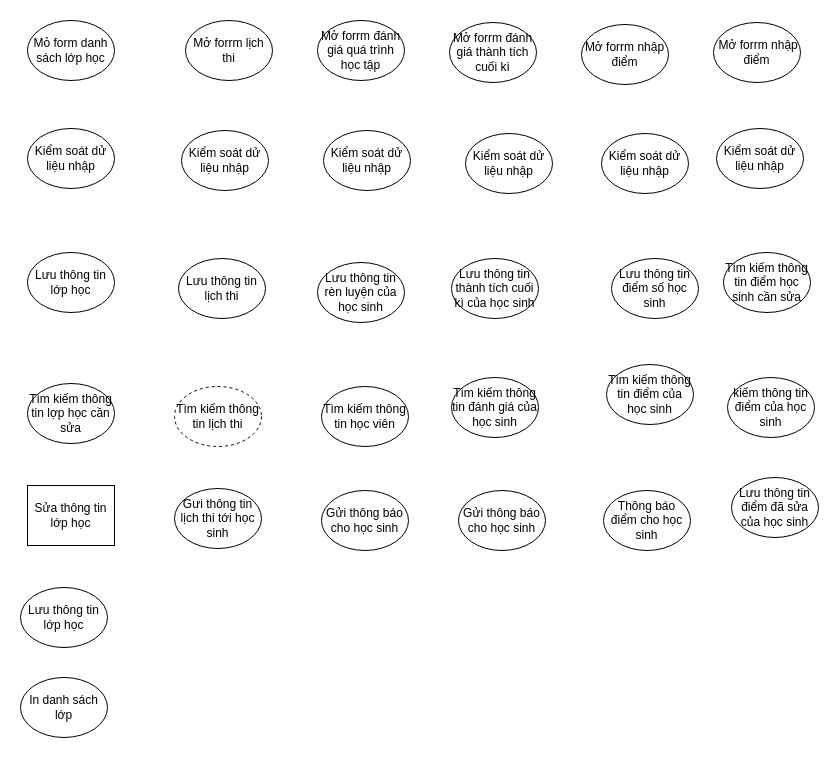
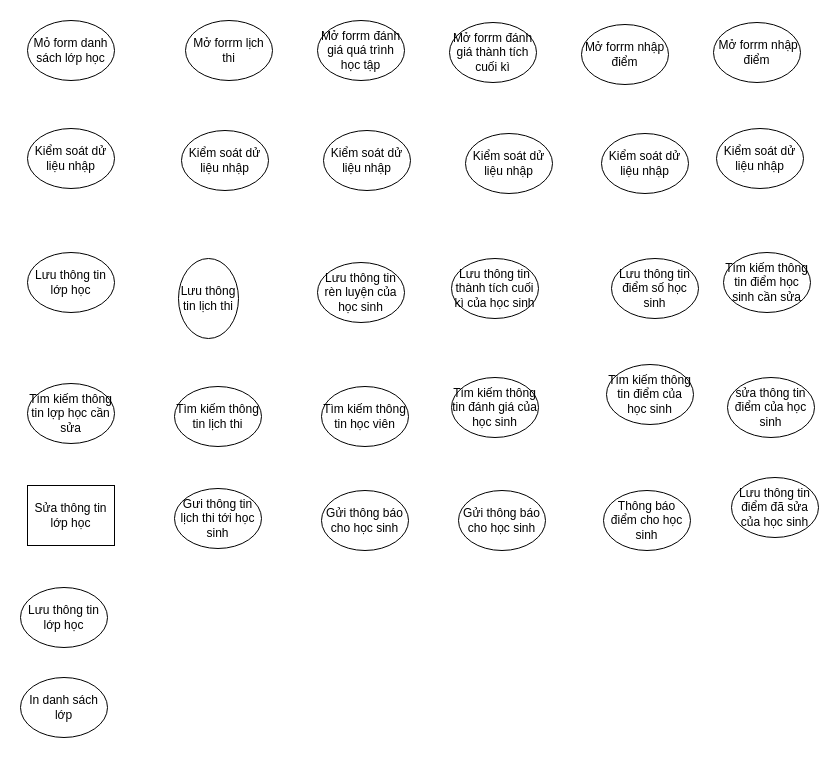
(222, 289) -> (209, 299)
(771, 408) -> (771, 408)
(218, 417) -> (218, 417)
